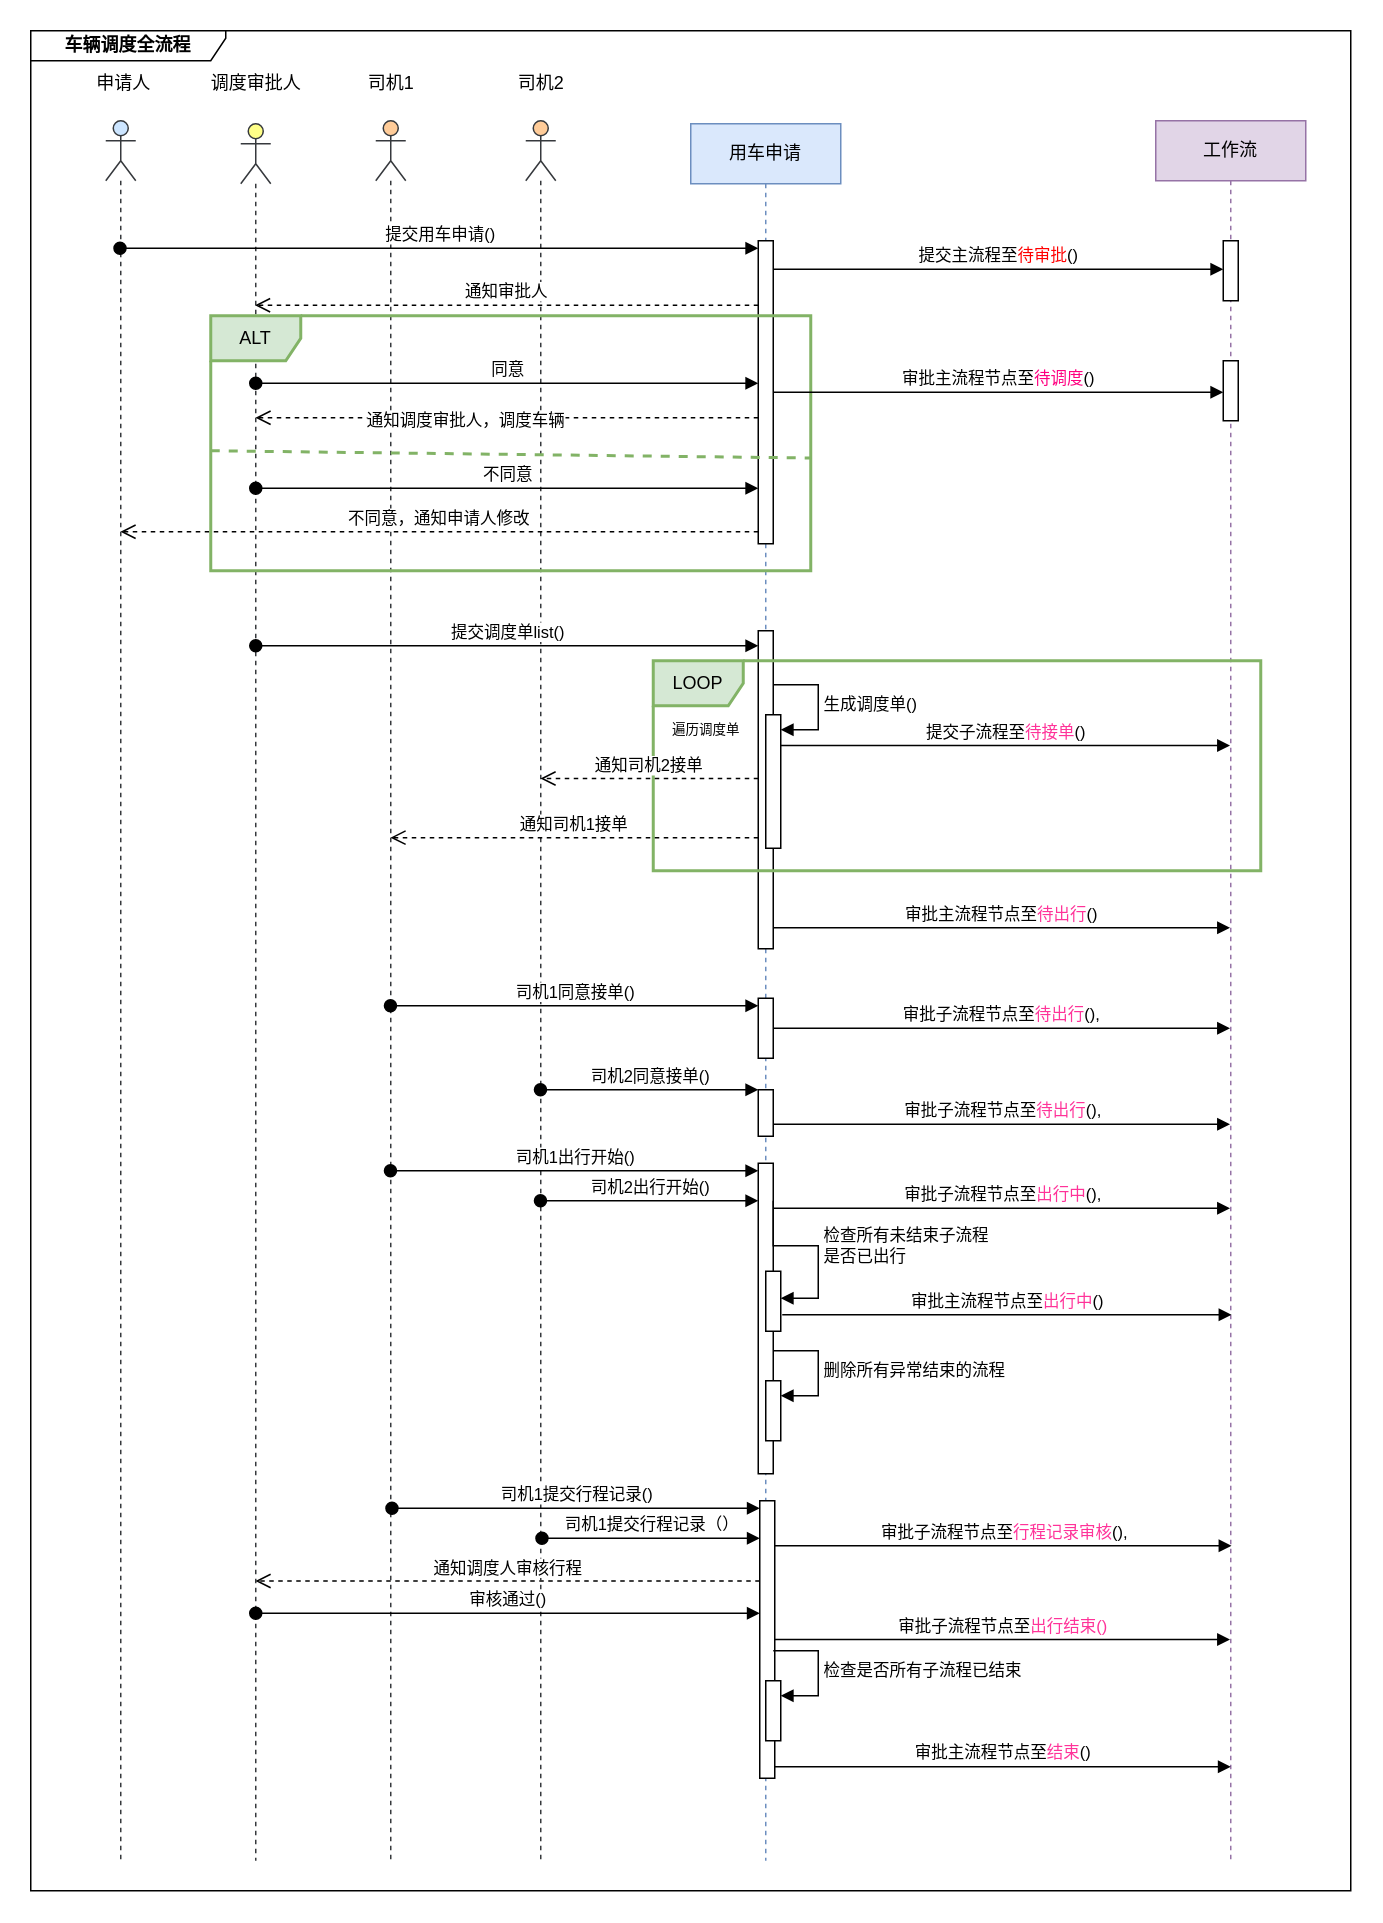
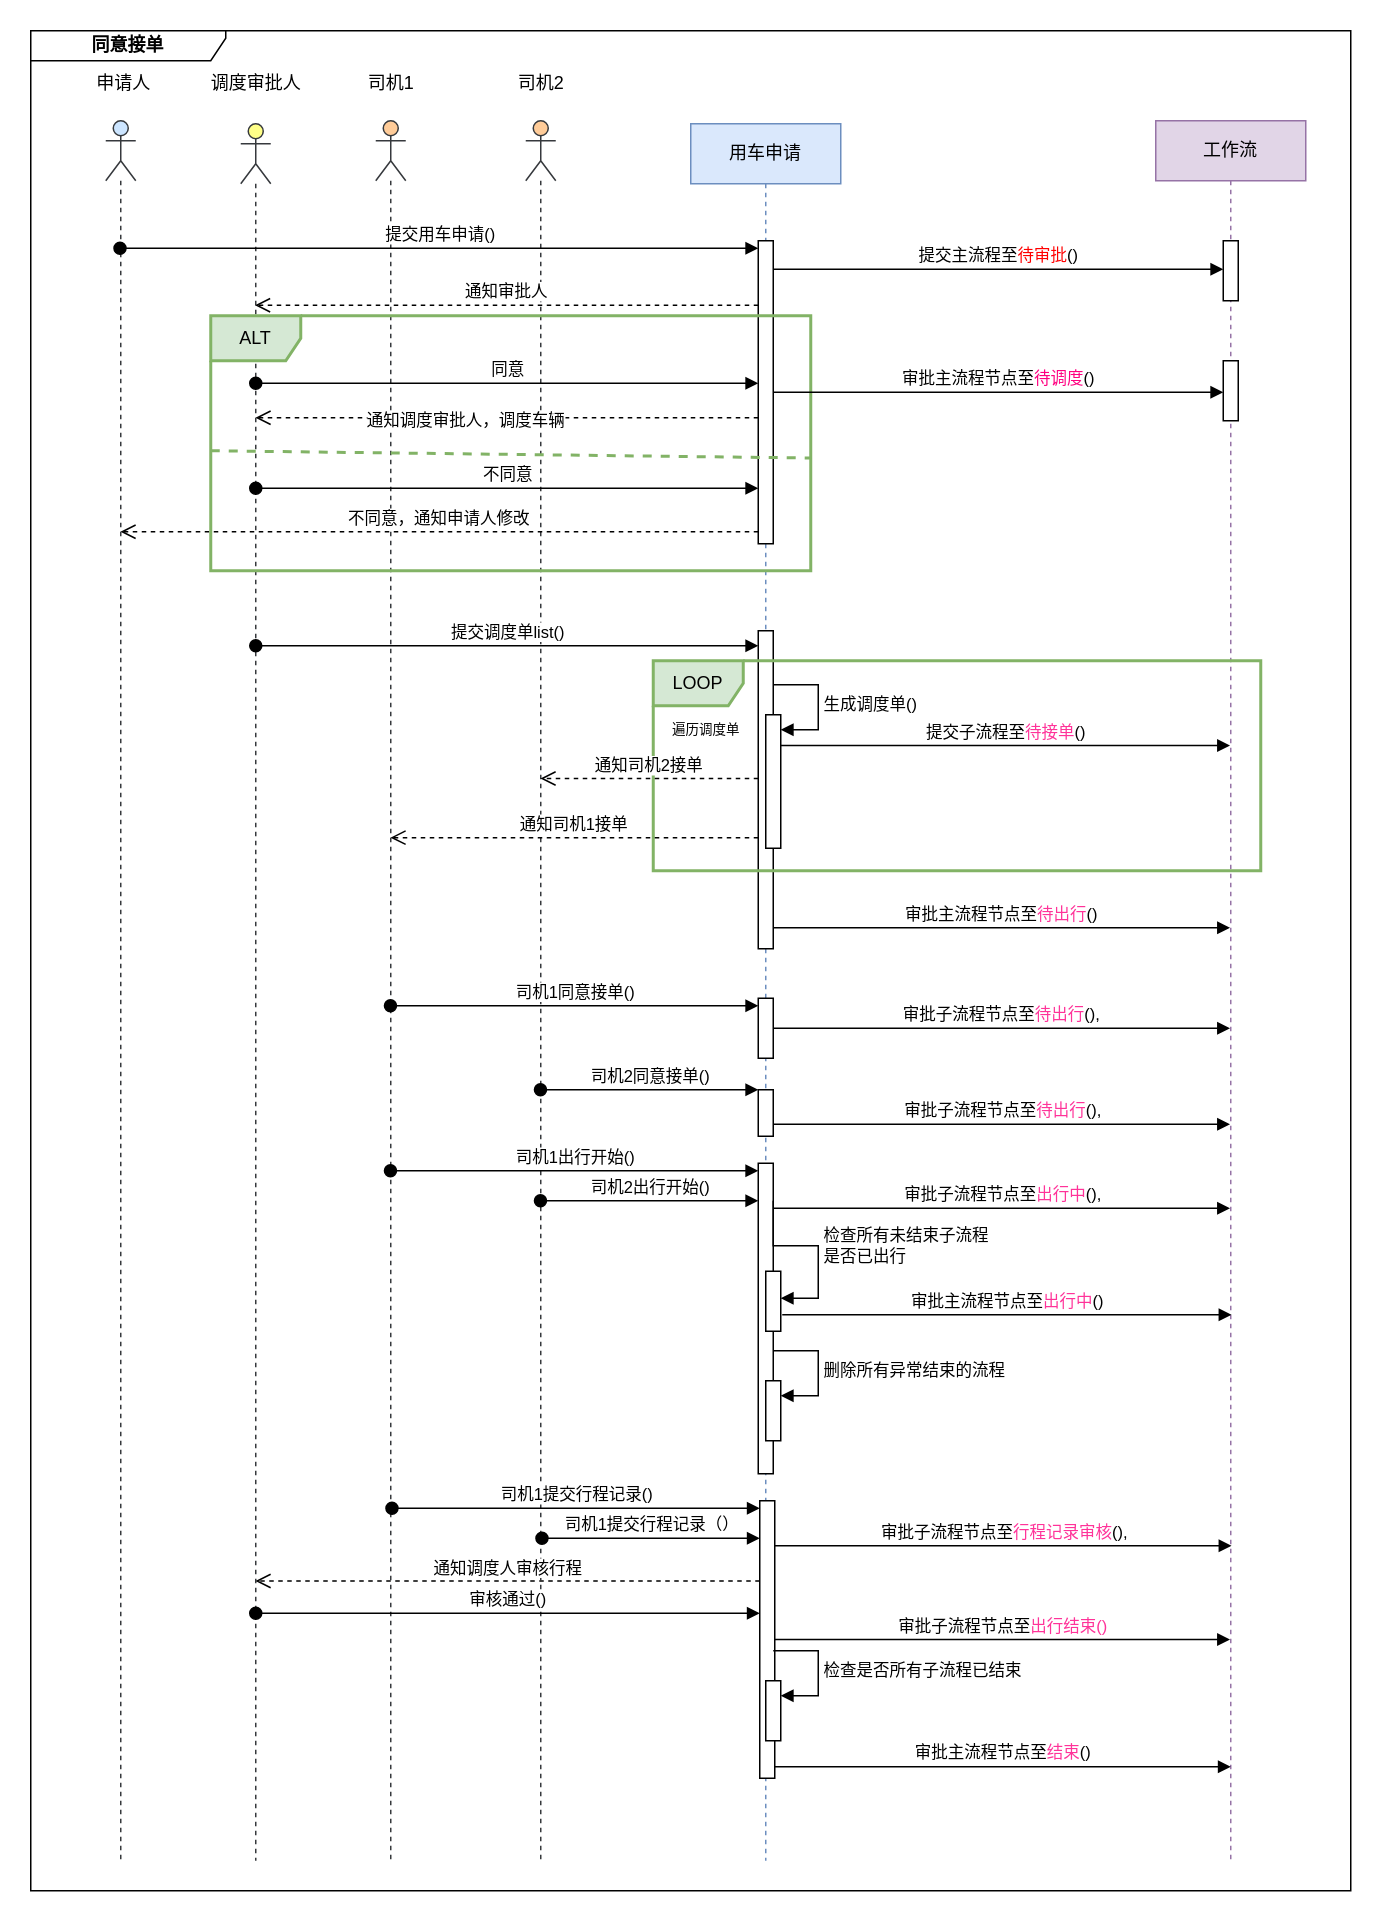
(128, 46) -> (128, 46)
